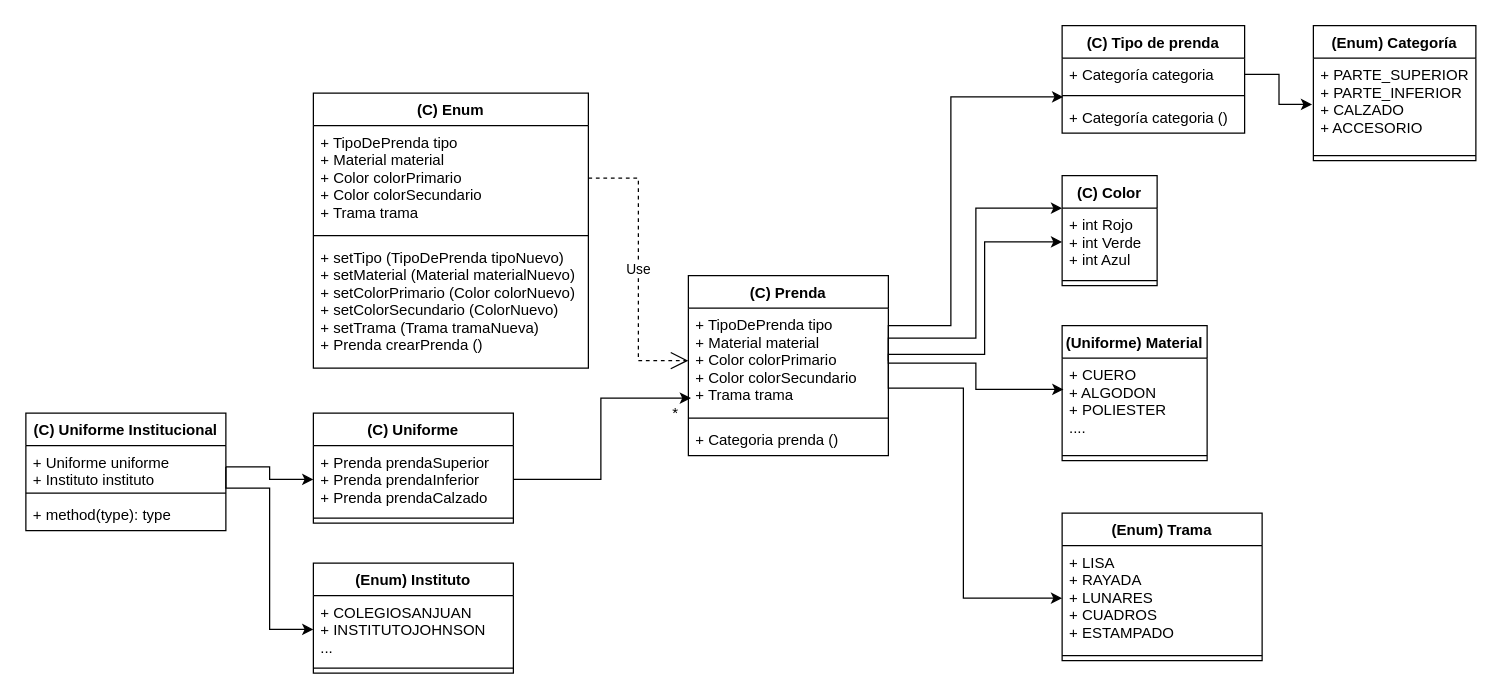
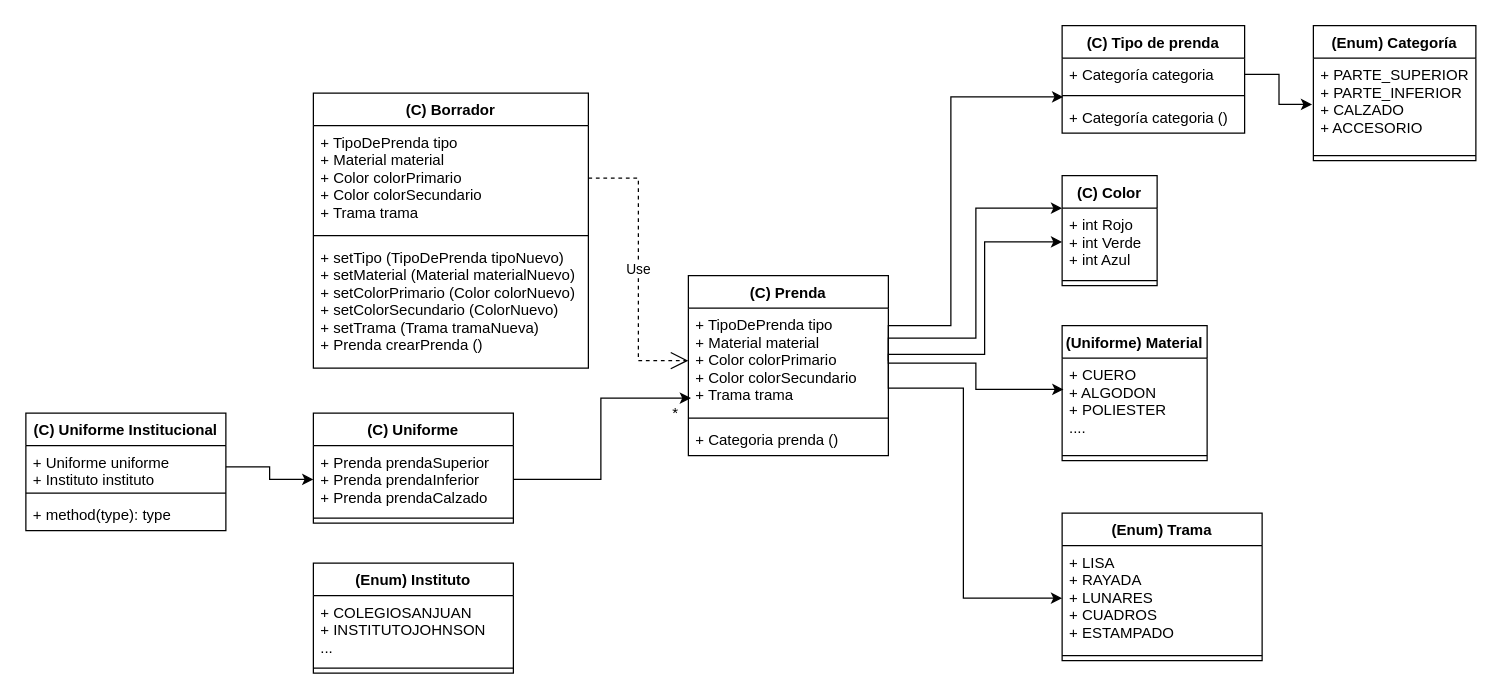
(450, 110) -> (450, 110)
(269, 555) -> none
